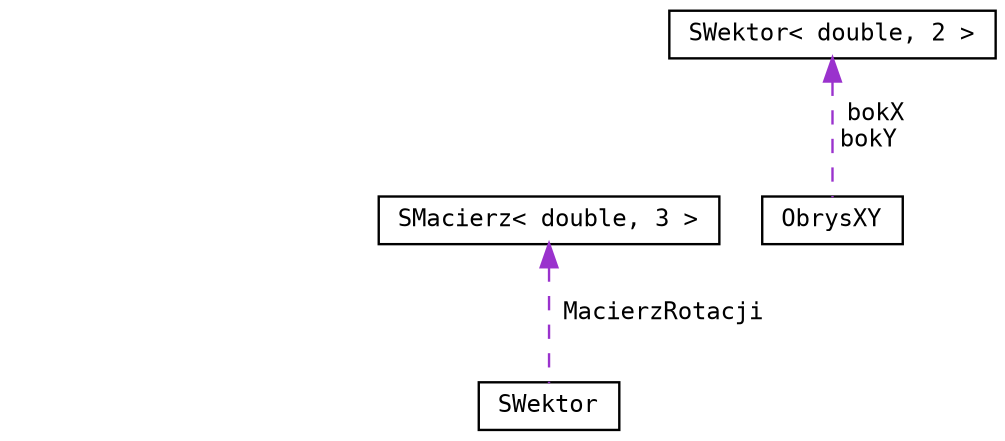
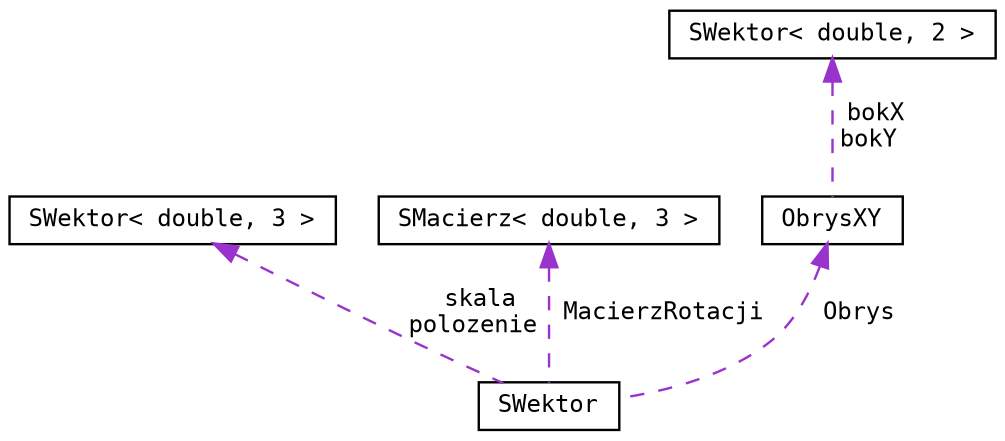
none -> (173, 220)
none -> (740, 361)
